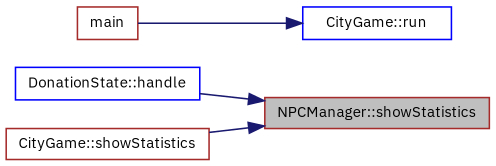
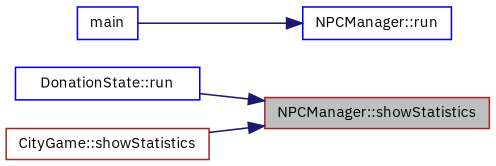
(108, 23) -> (108, 23)
(377, 23) -> (377, 23)
(108, 84) -> (108, 84)
